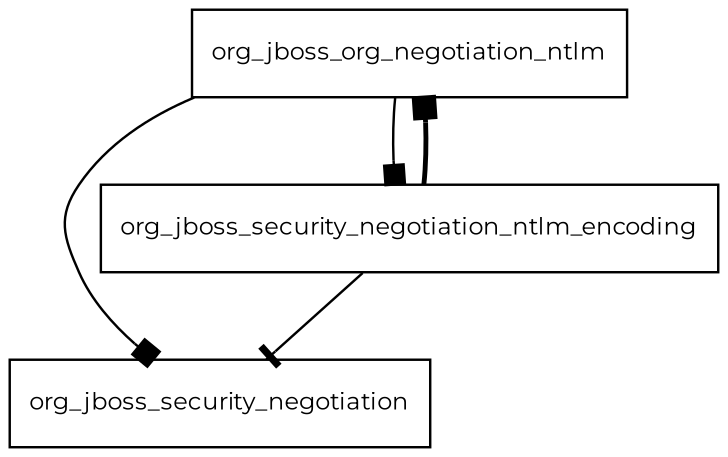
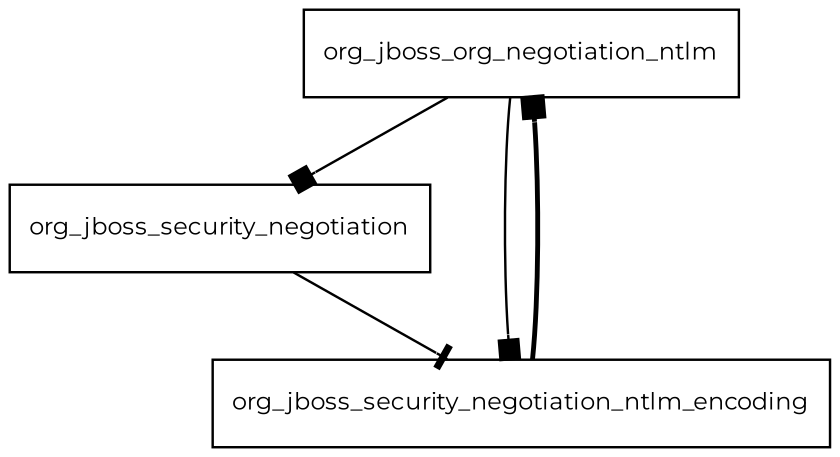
(319, 312) -> (365, 313)
